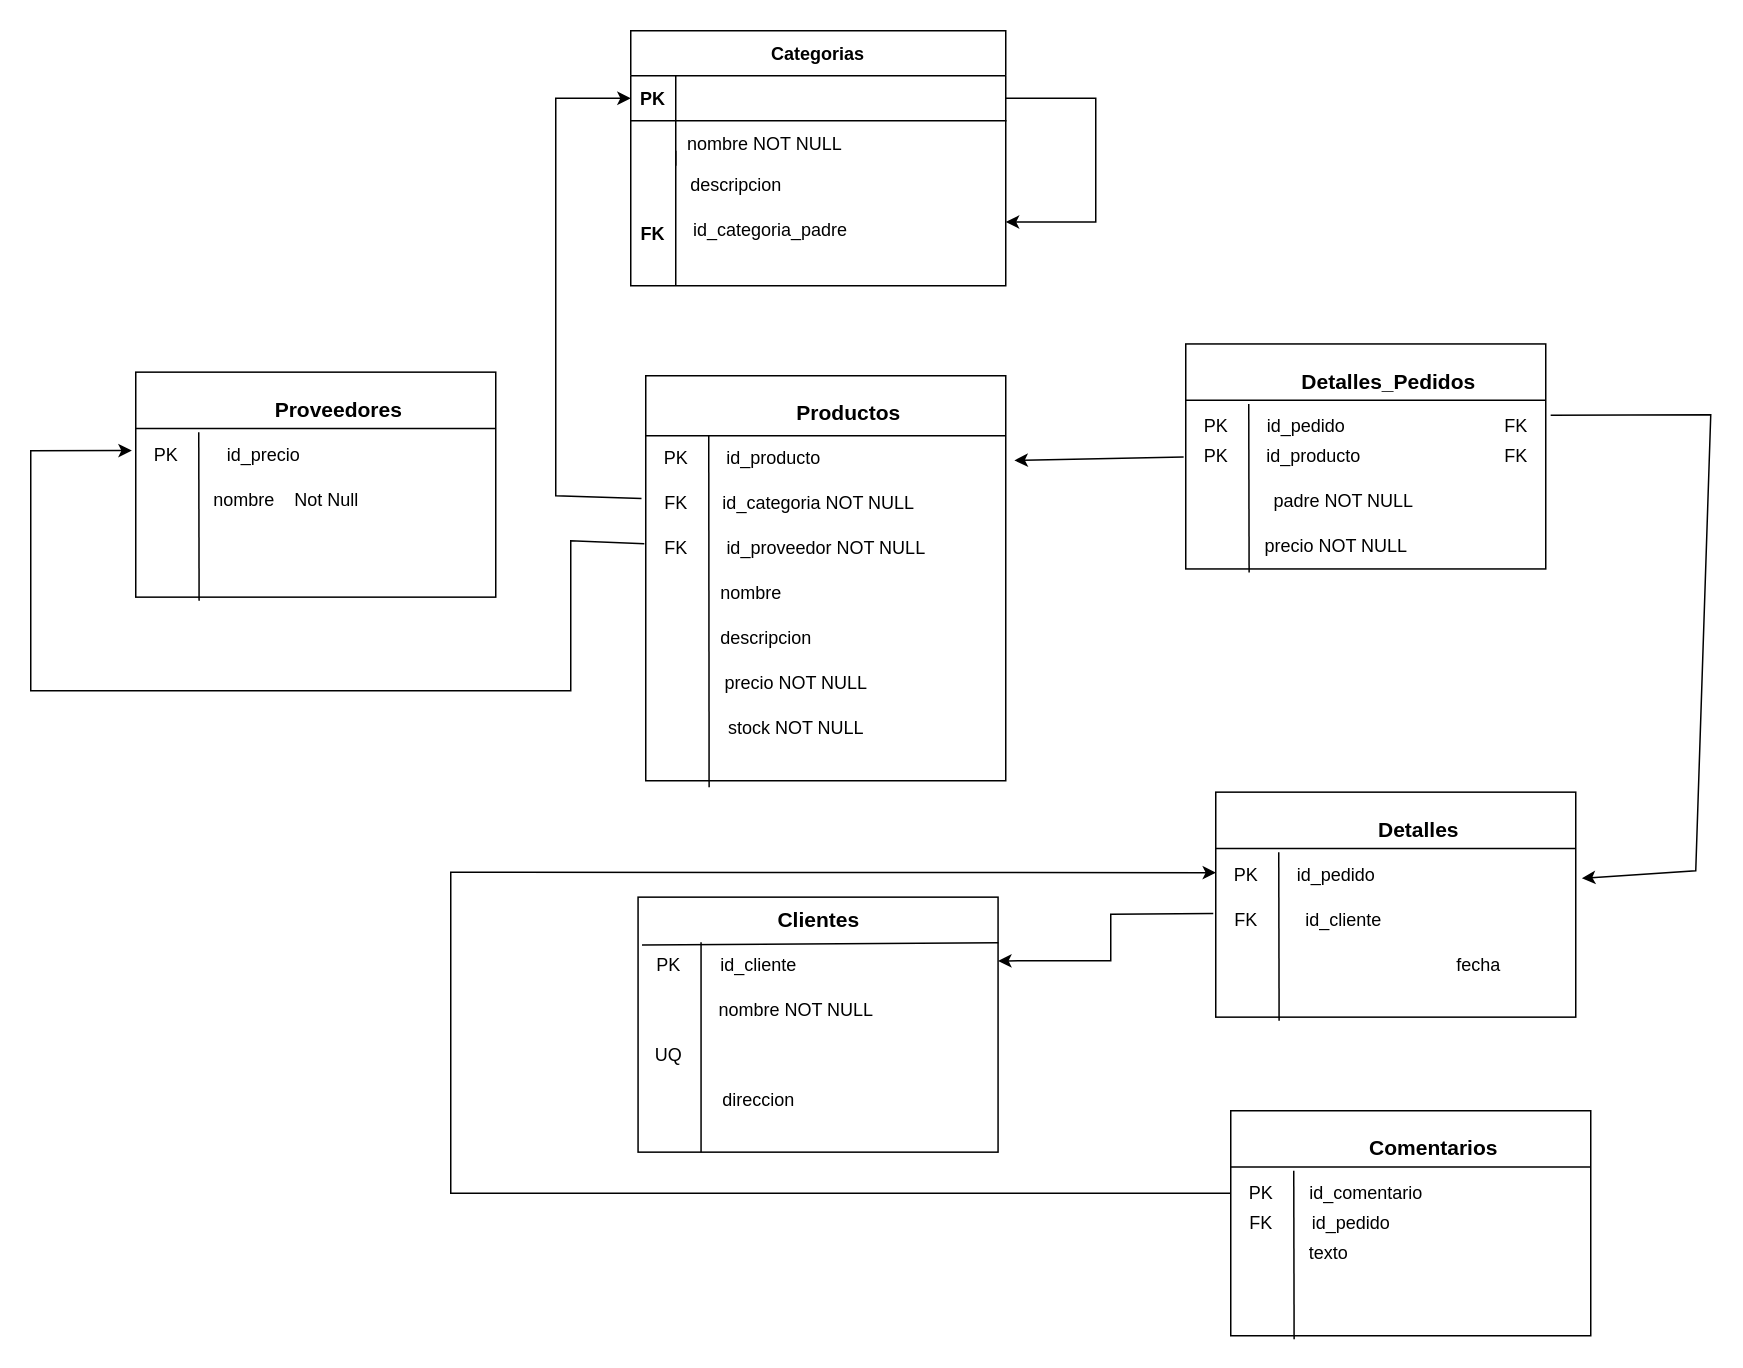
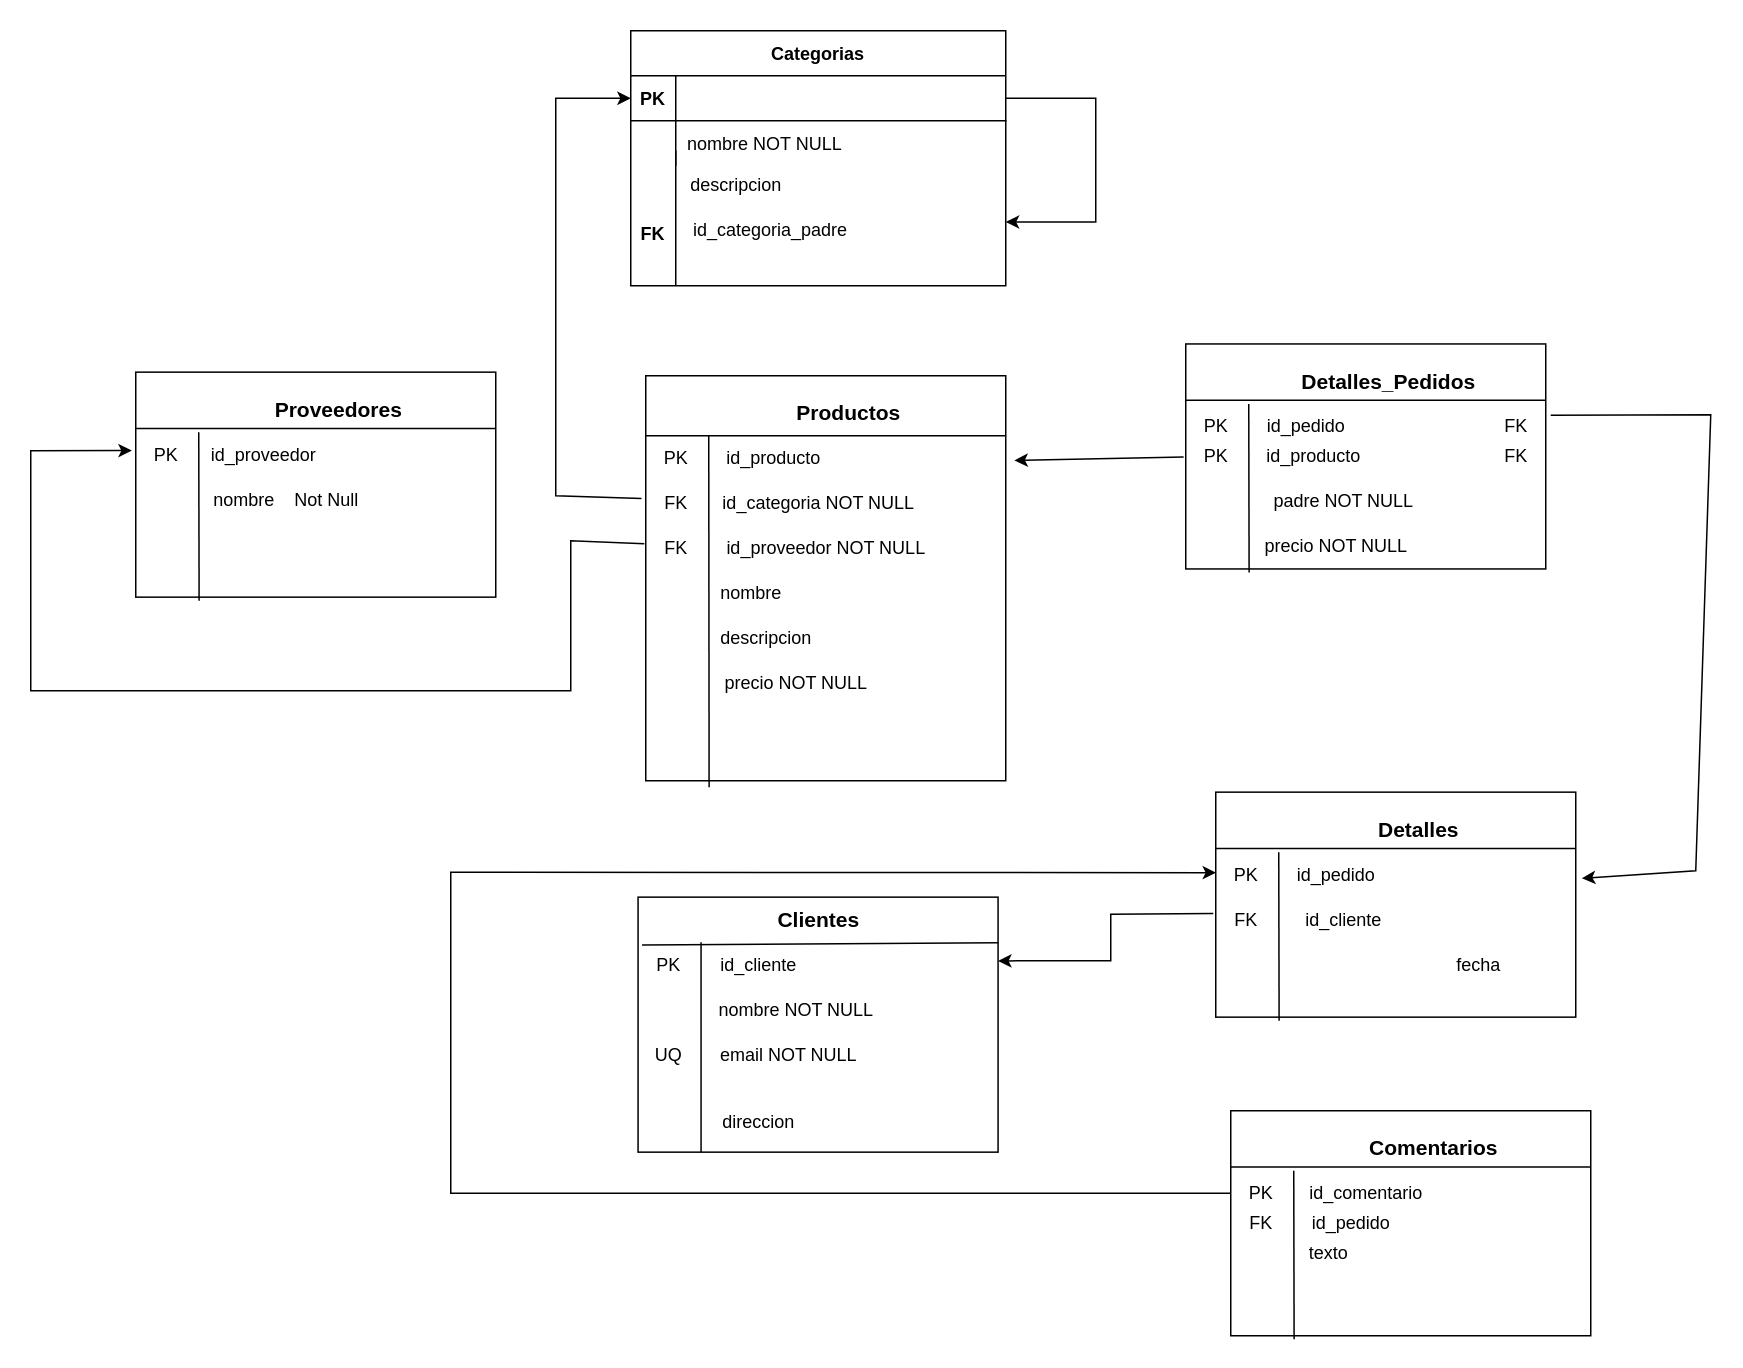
(264, 455) -> (264, 455)
(796, 728) -> none
none -> (788, 1055)
(758, 1100) -> (758, 1122)
